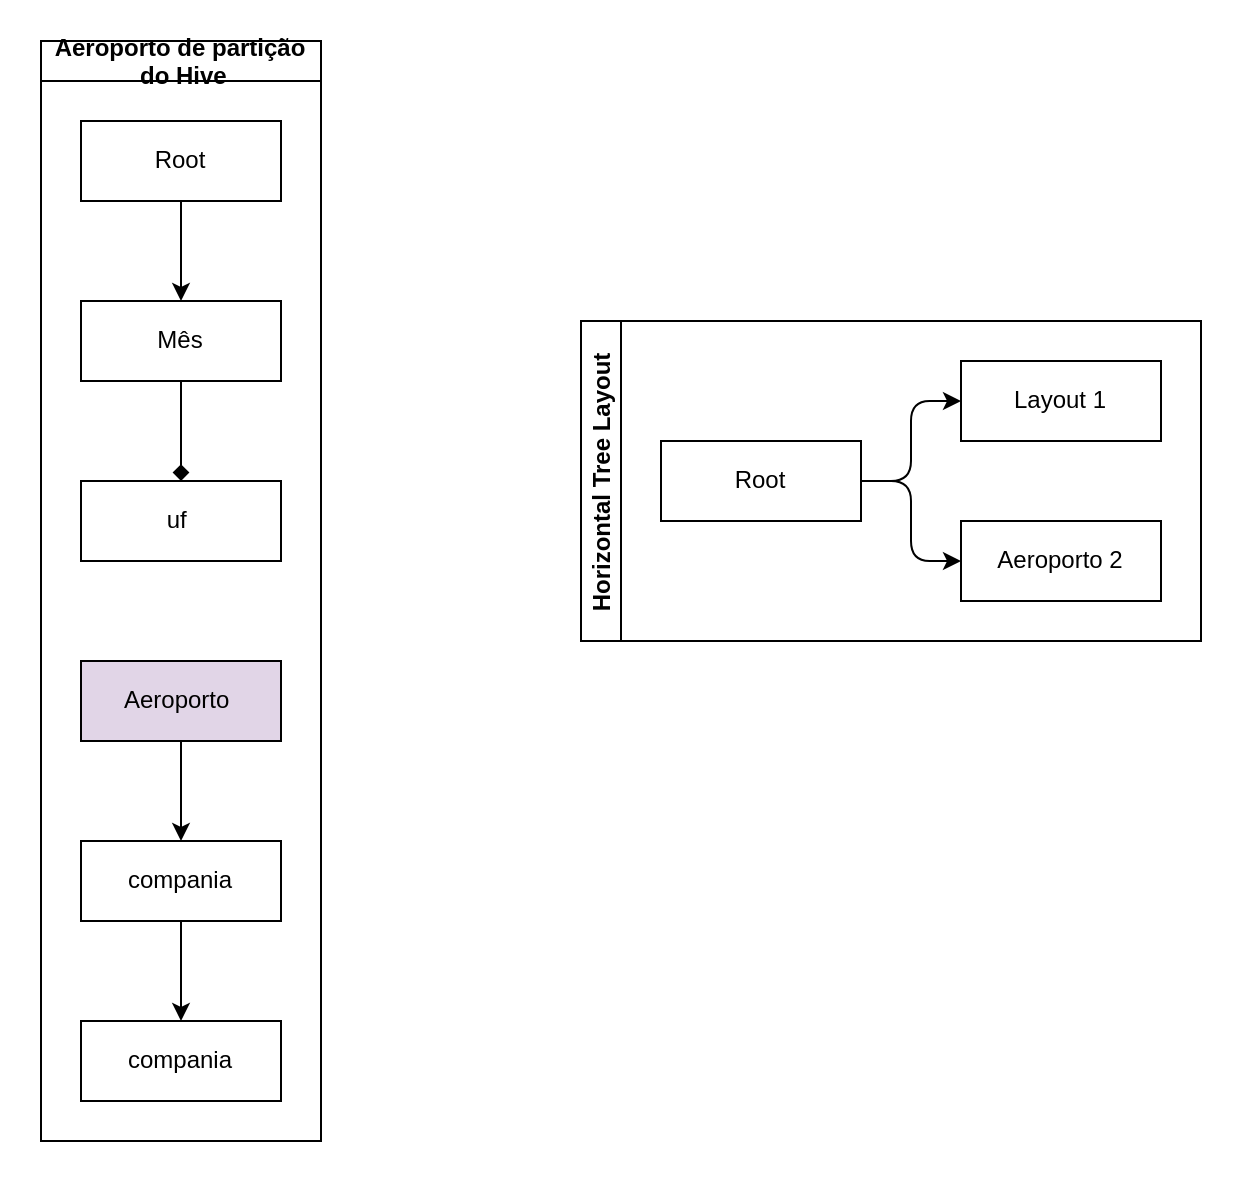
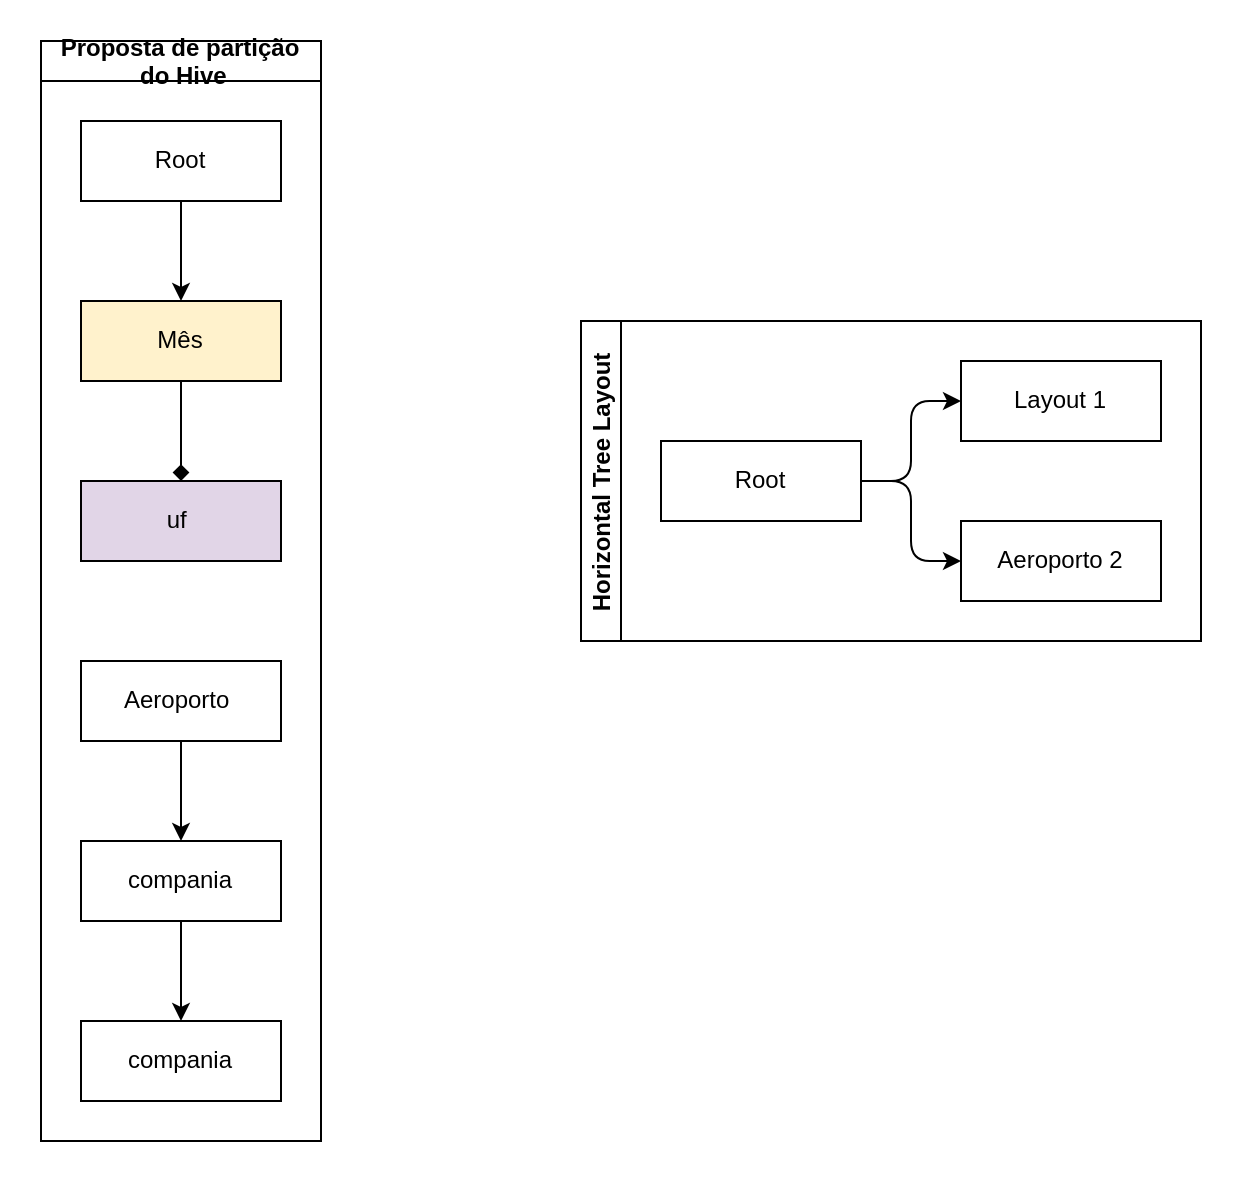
(180, 48) -> (180, 48)
(181, 341) -> (181, 341)
(181, 521) -> (181, 521)
(181, 701) -> (181, 701)
